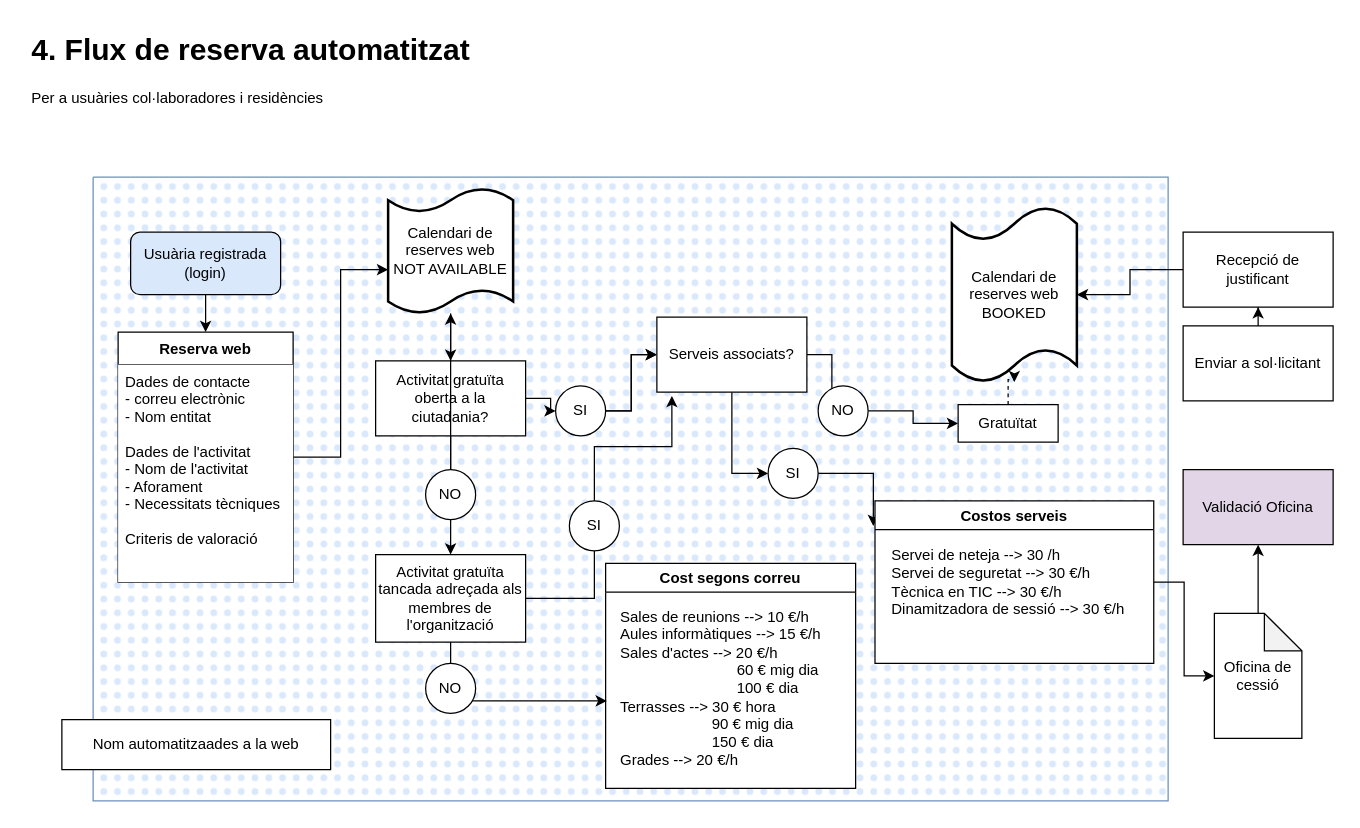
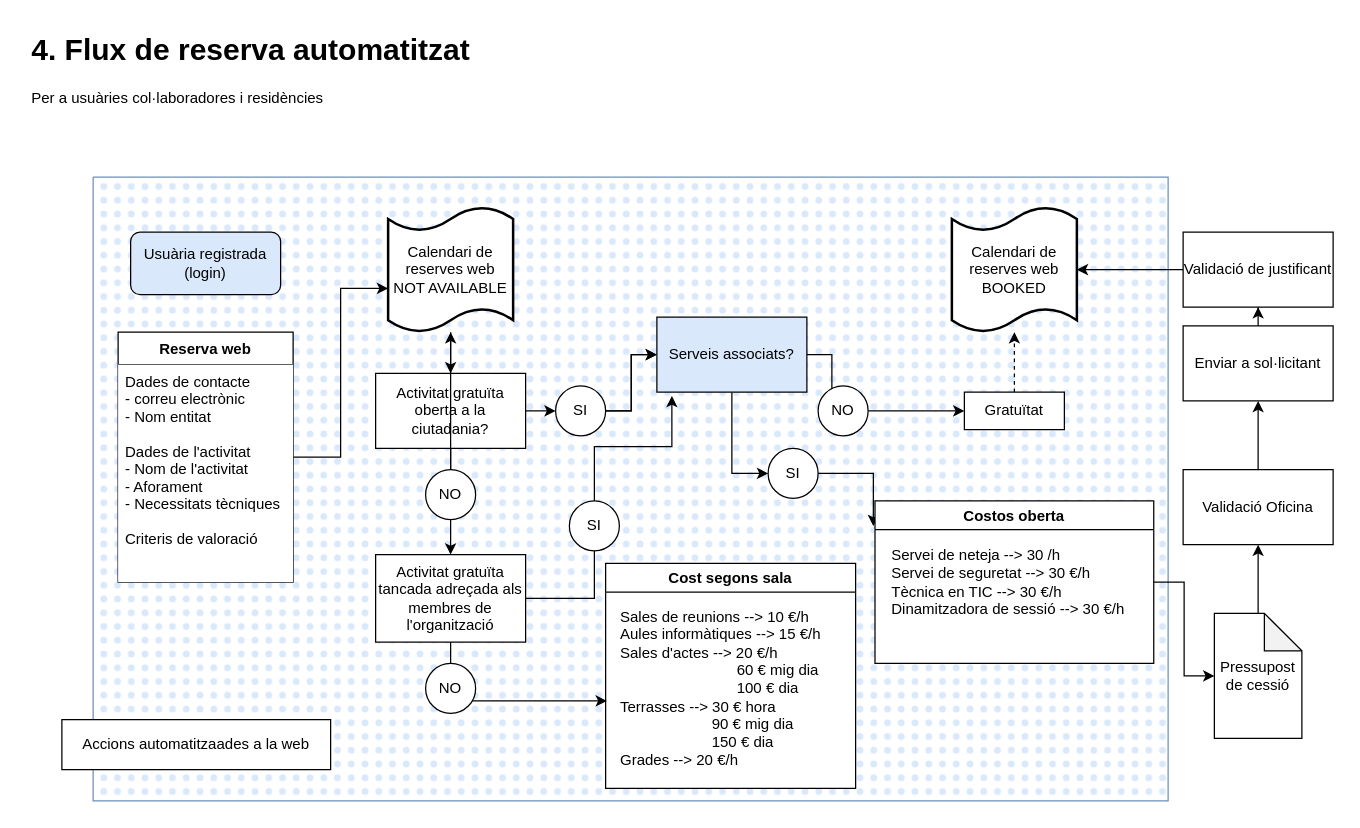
(451, 251) -> (451, 269)
(1258, 269) -> (1258, 269)
(1014, 294) -> (1014, 269)
(206, 317) -> none
(732, 354) -> (732, 354)
(451, 398) -> (451, 411)
(1008, 423) -> (1014, 411)
none -> (1258, 439)
(1258, 507) -> (1258, 507)
(1014, 516) -> (1014, 516)
(730, 578) -> (730, 578)
(1258, 676) -> (1258, 676)
(196, 744) -> (196, 744)
